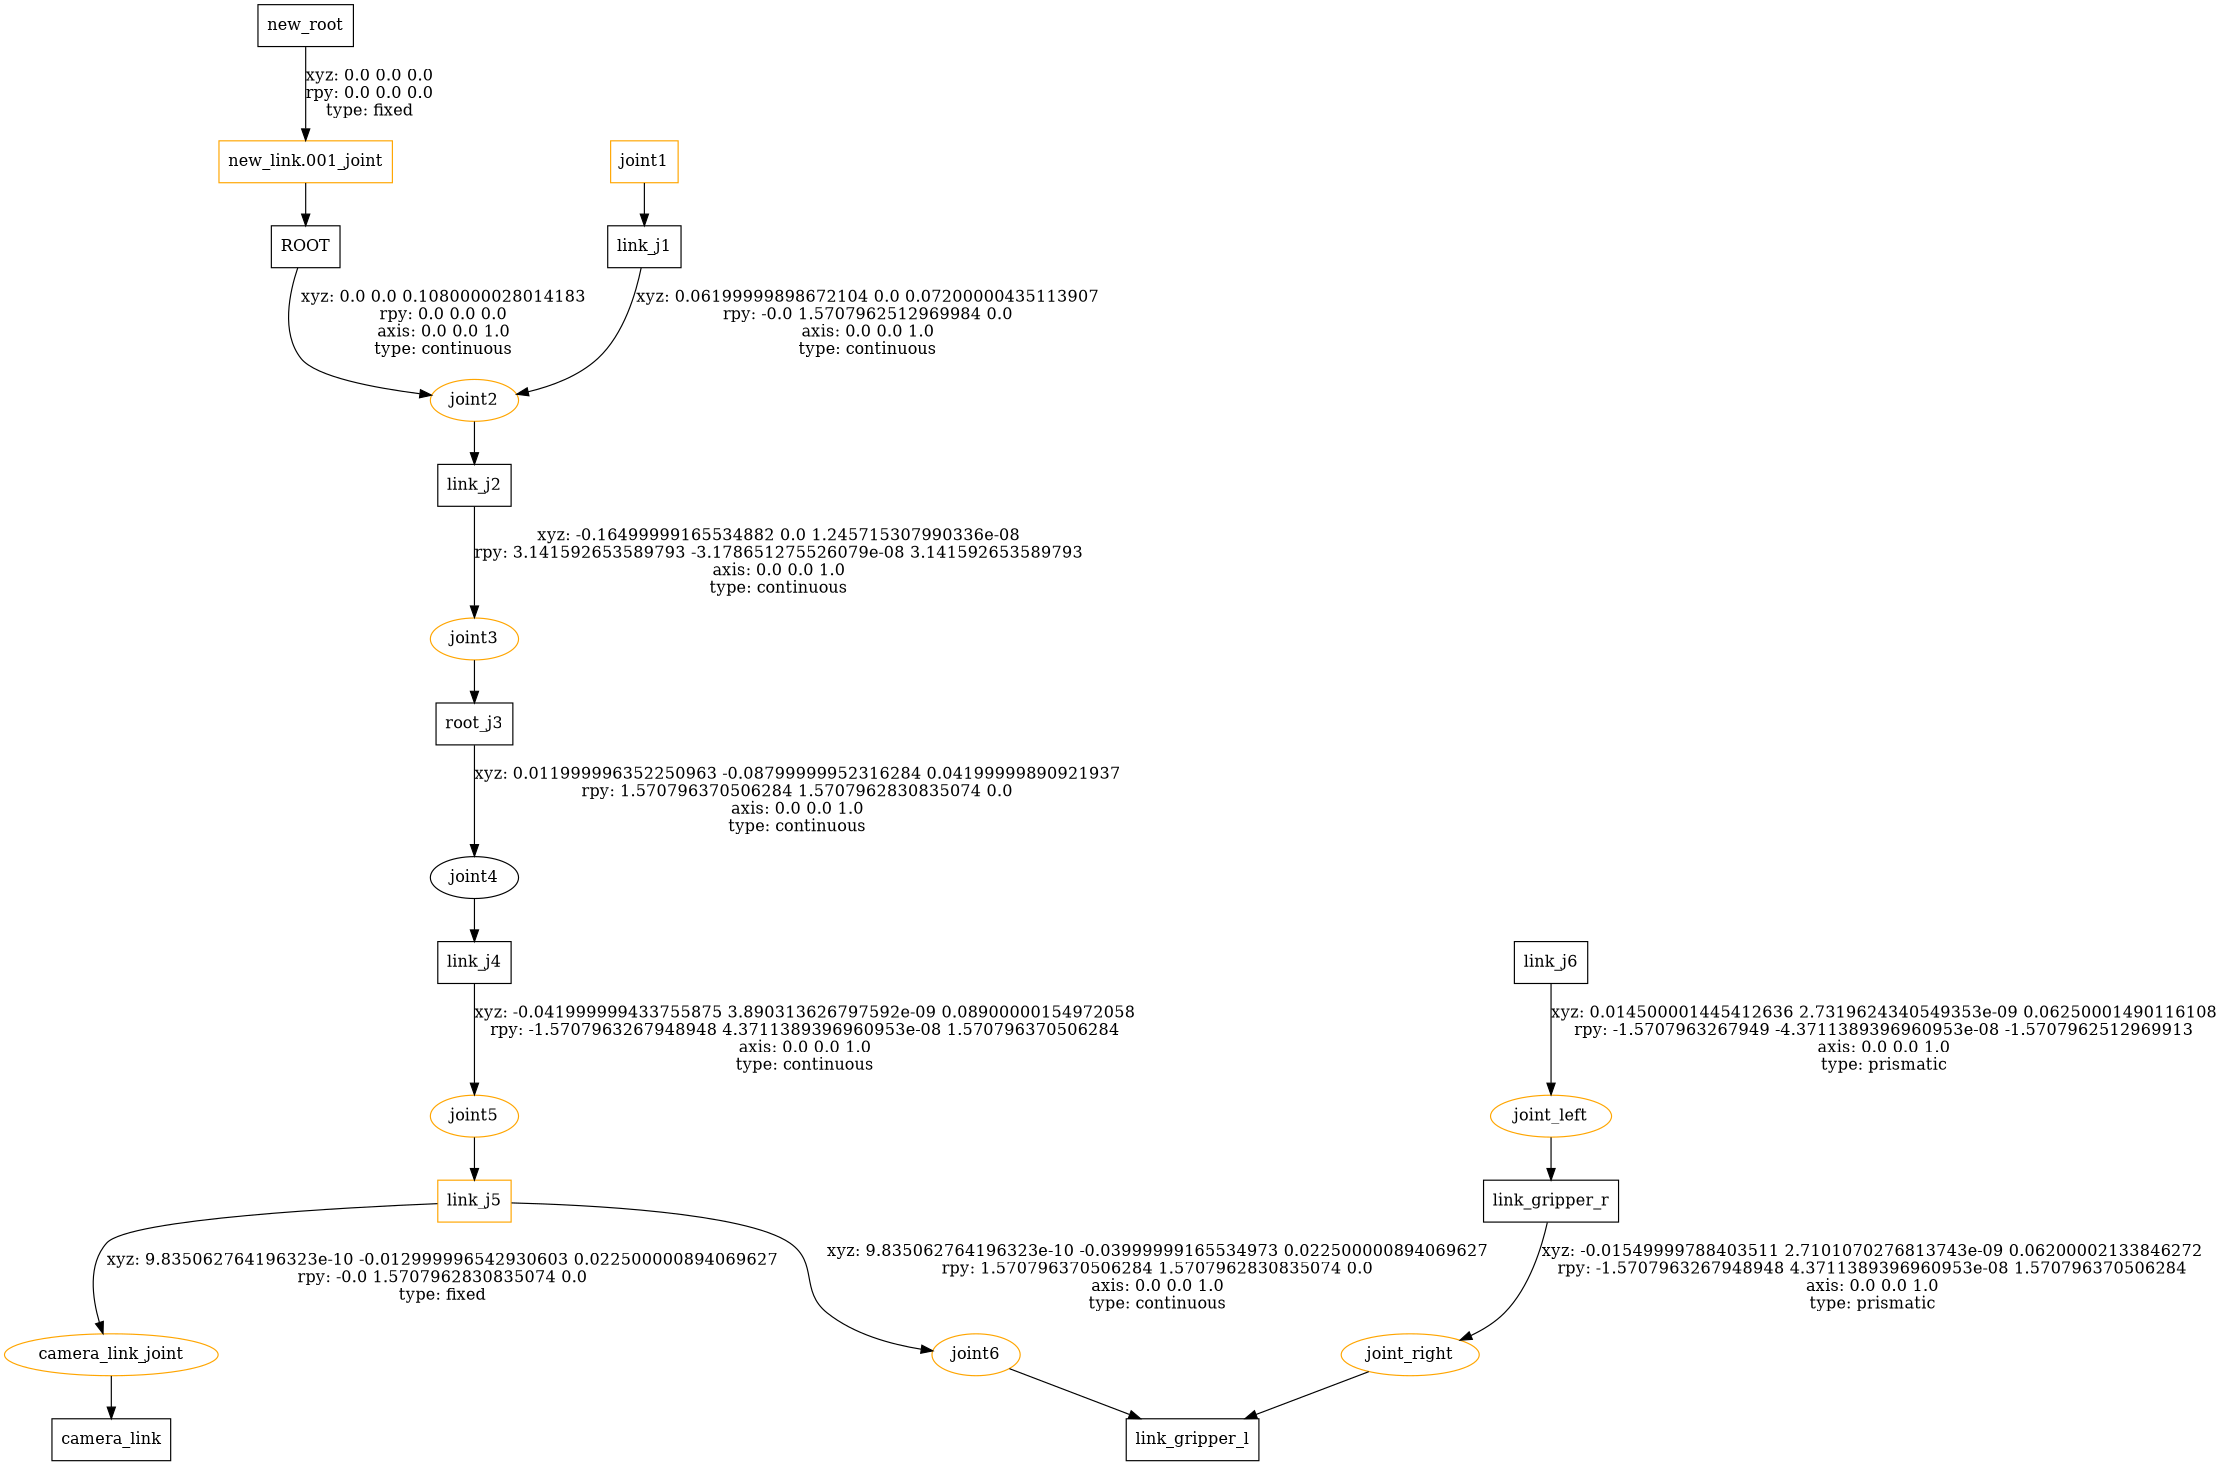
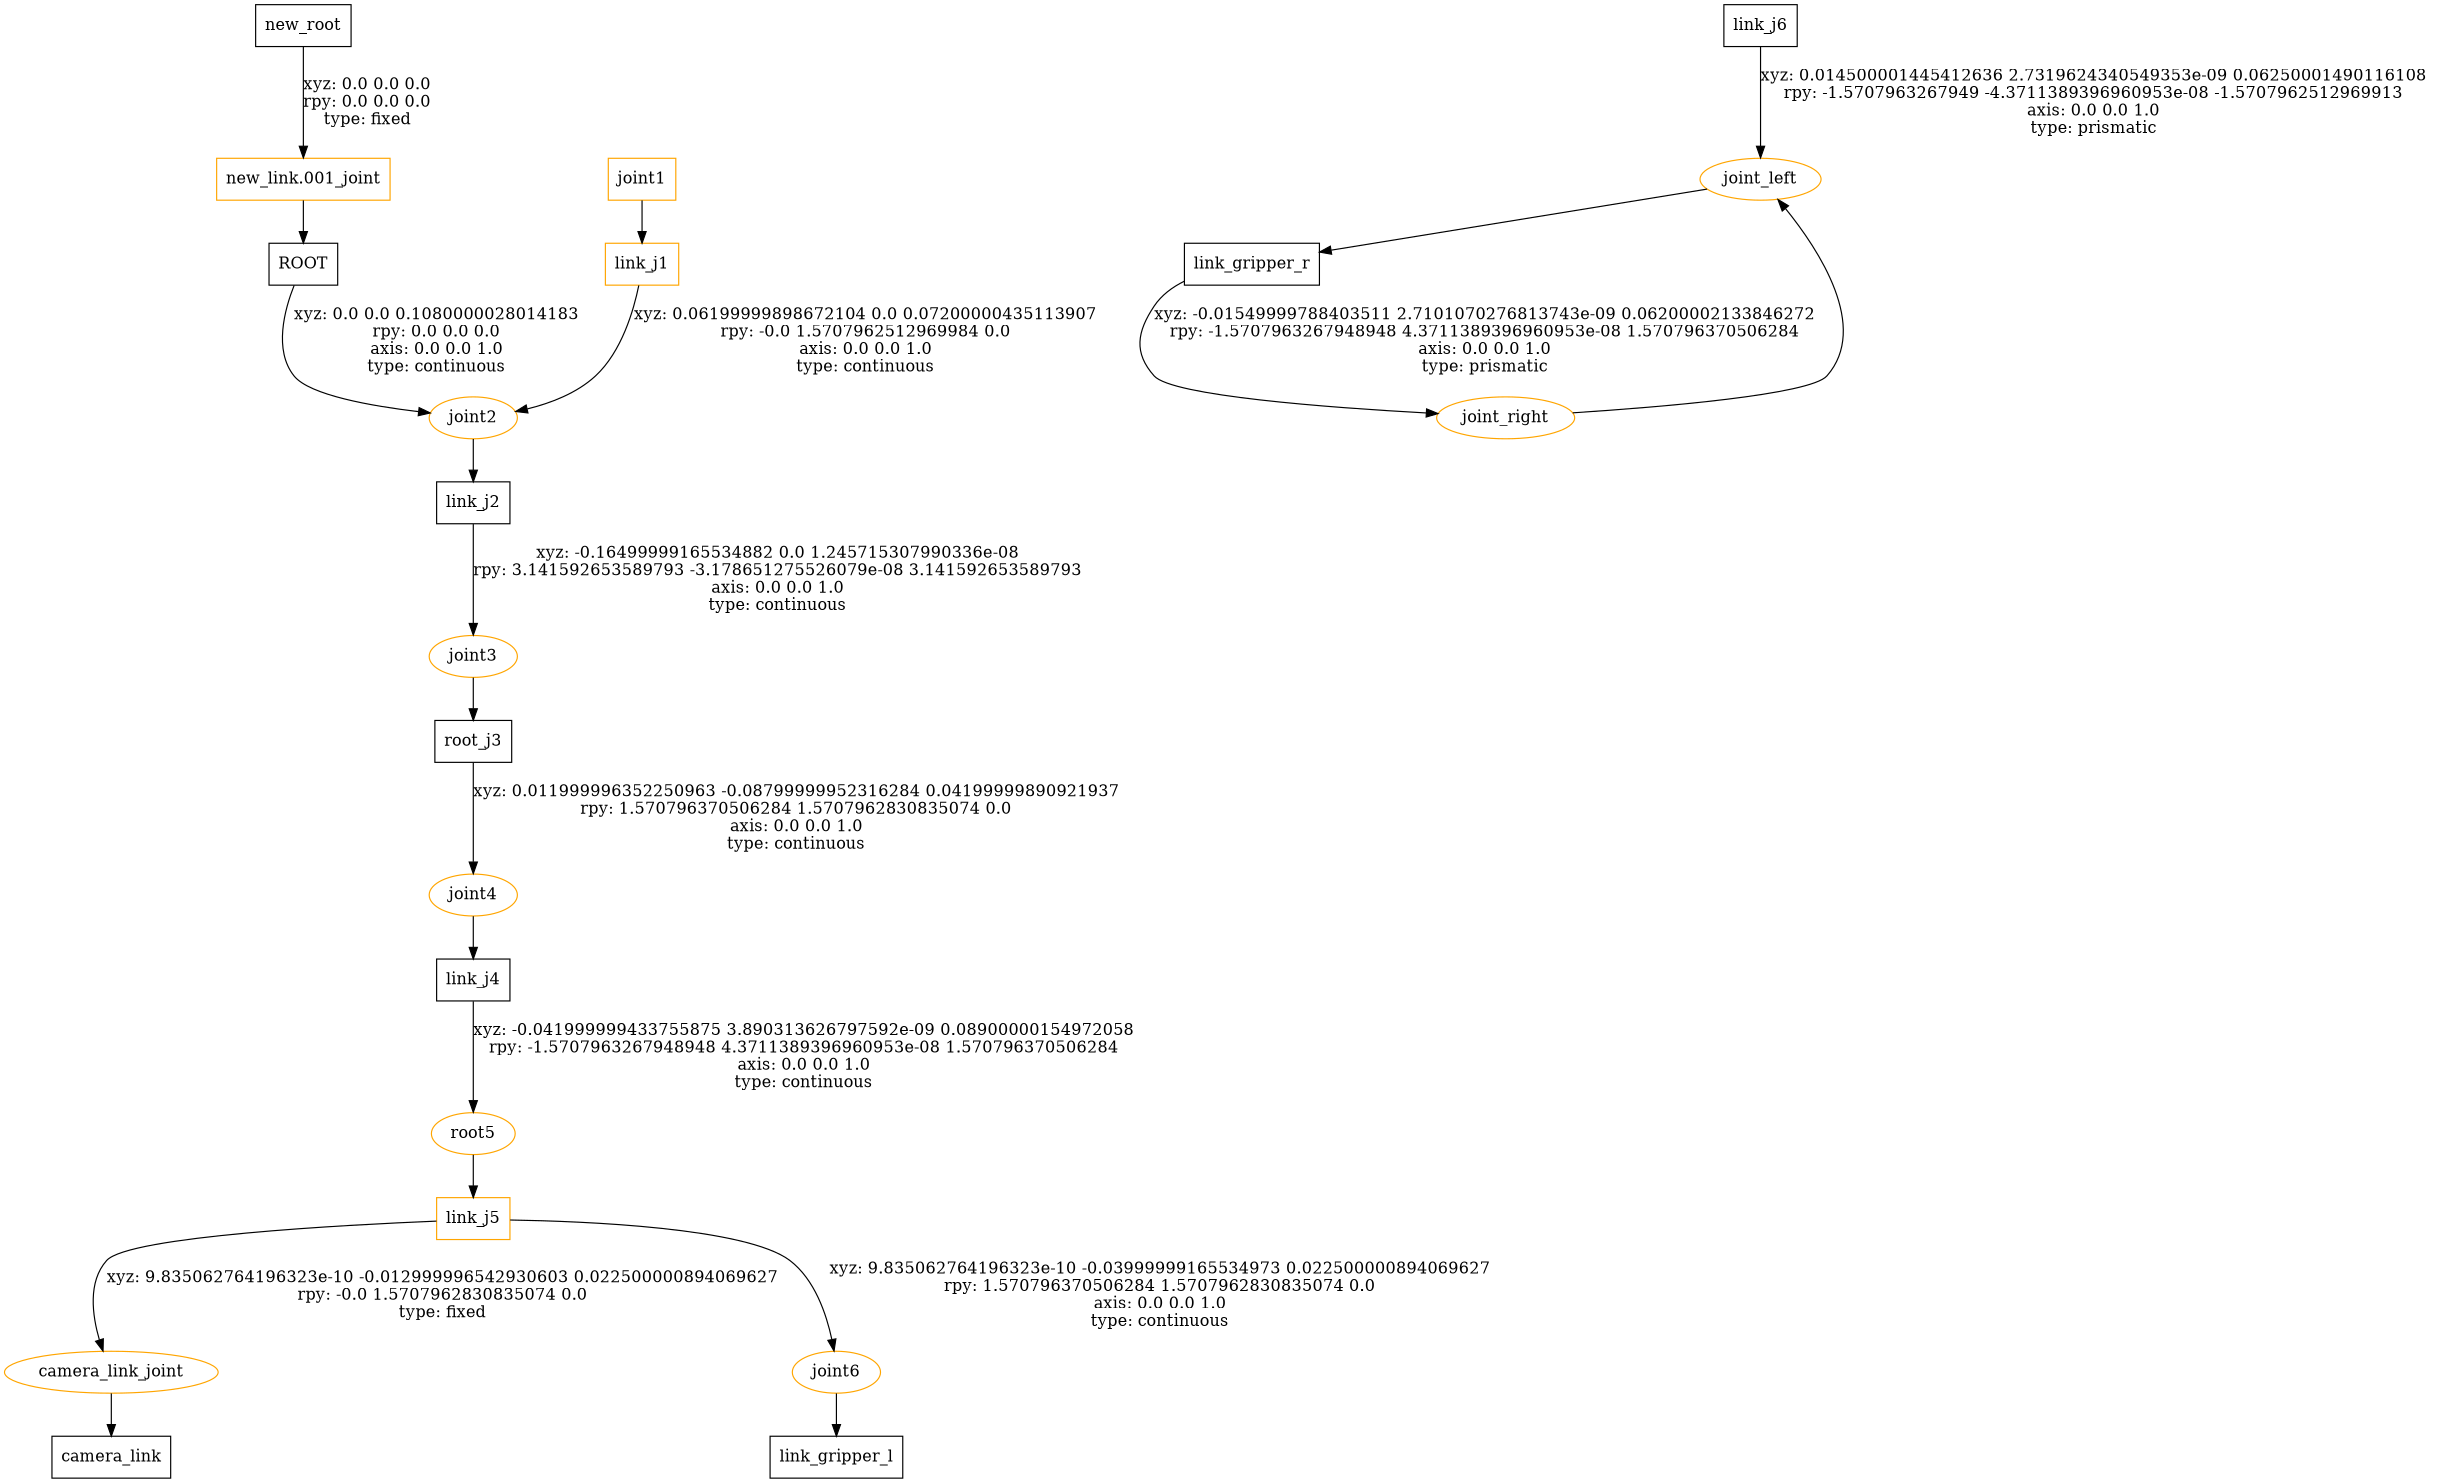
(644, 247) -> (642, 264)
(474, 878) -> (473, 895)
(474, 1116) -> (473, 1134)
(1312, 1393) -> (1793, 389)
